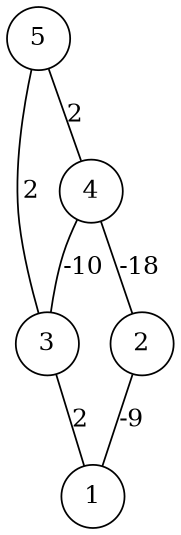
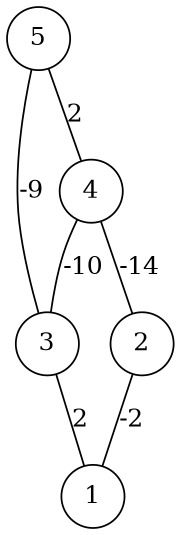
(32, 191) -> (32, 191)
(139, 268) -> (139, 268)
(132, 420) -> (132, 420)
